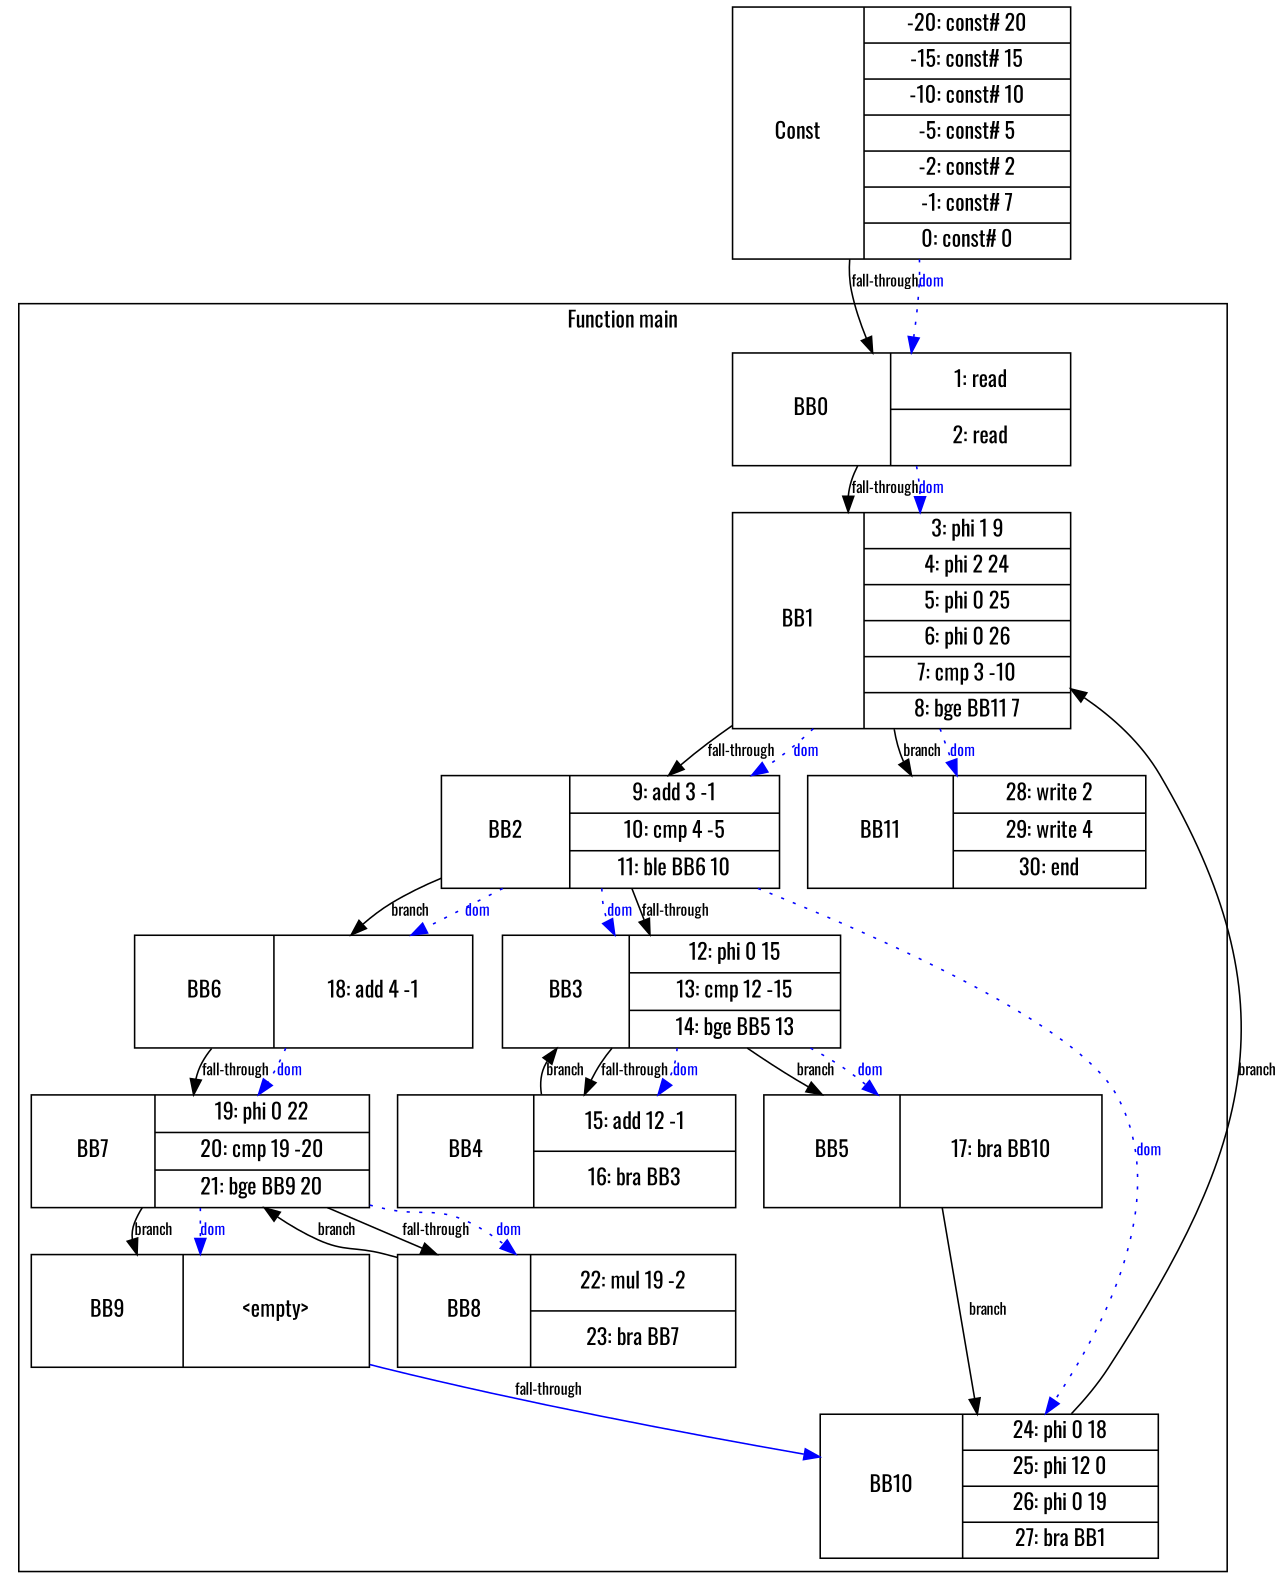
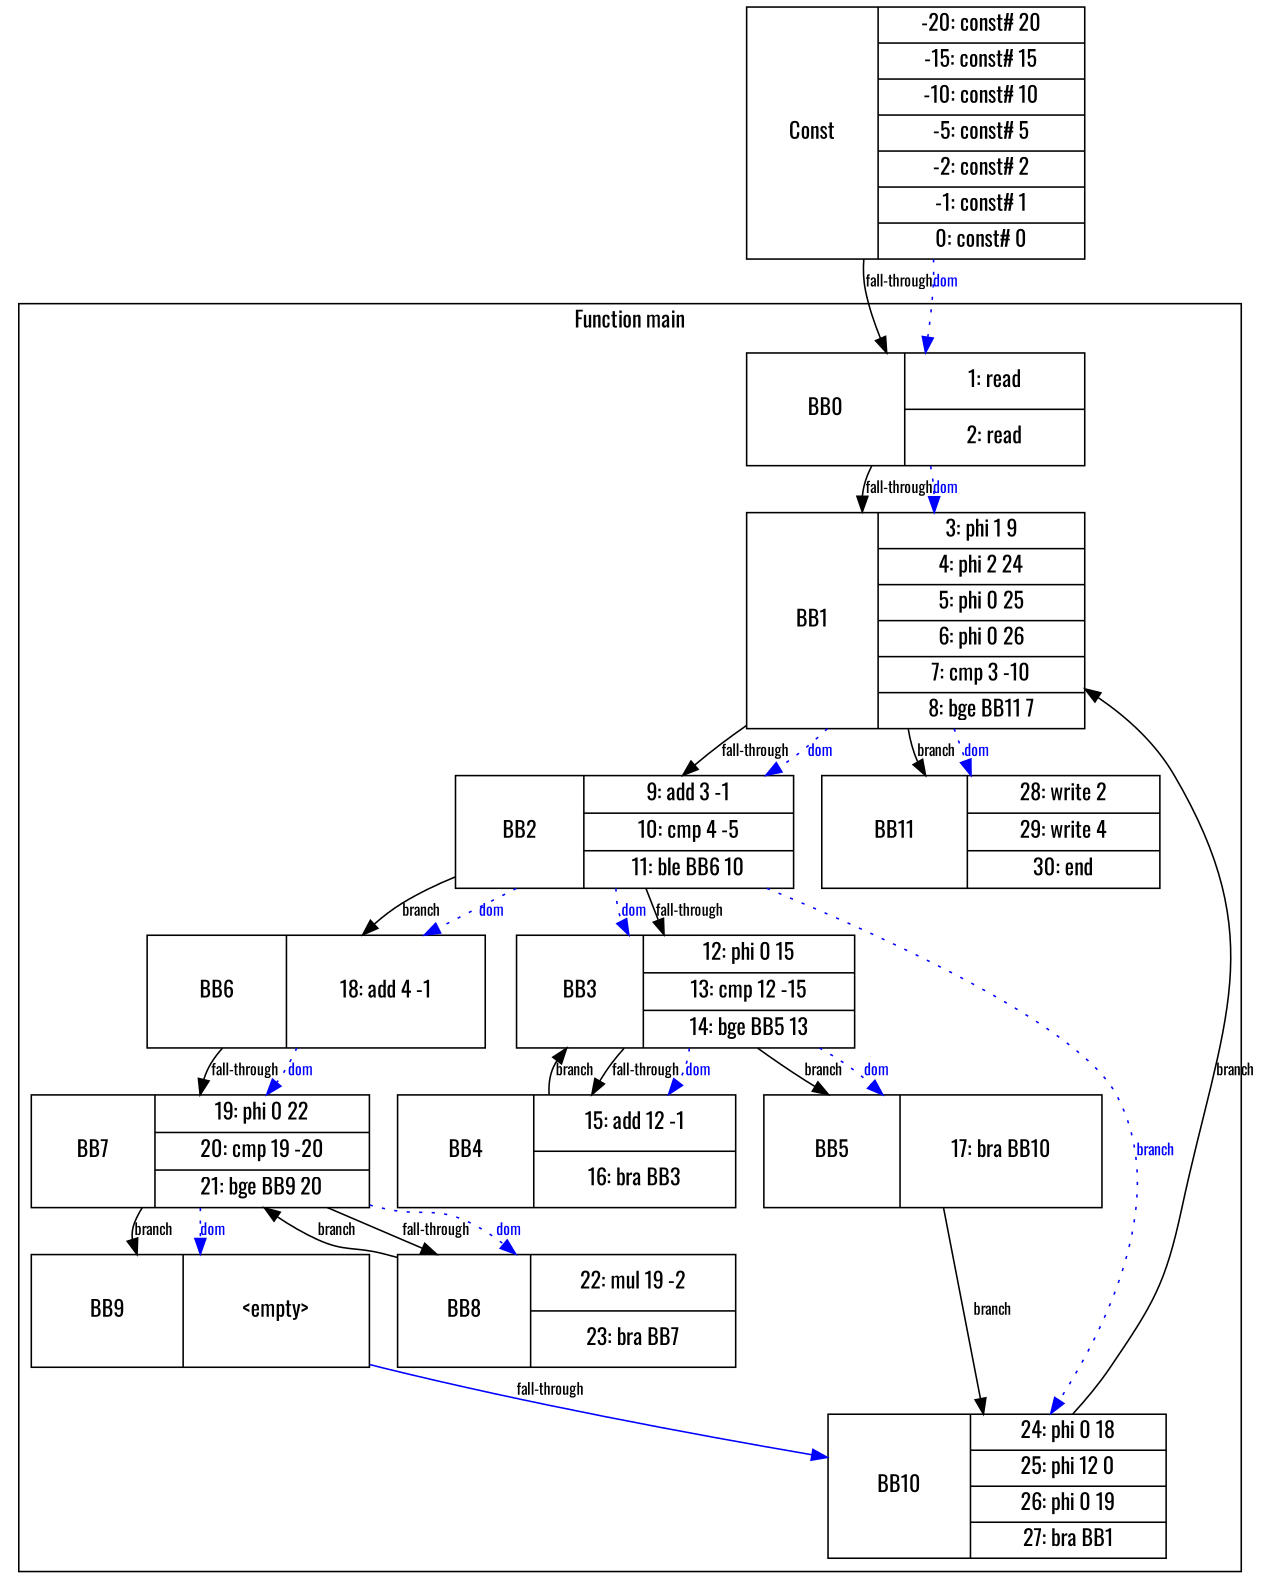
(967, 204) -> (981, 204)
(1149, 1151) -> (1156, 1151)
